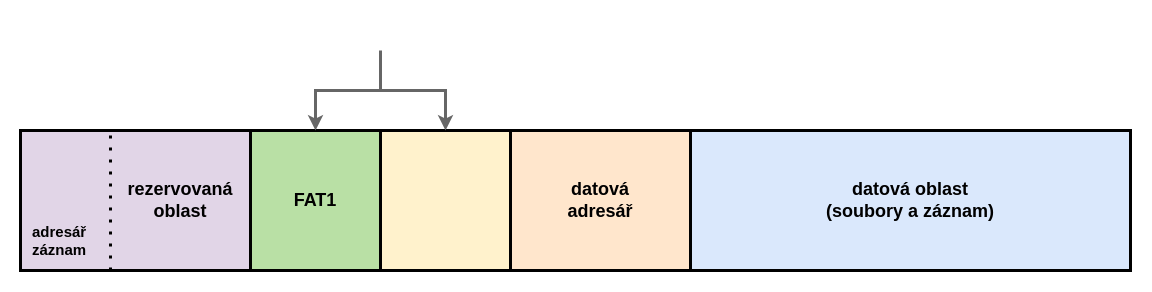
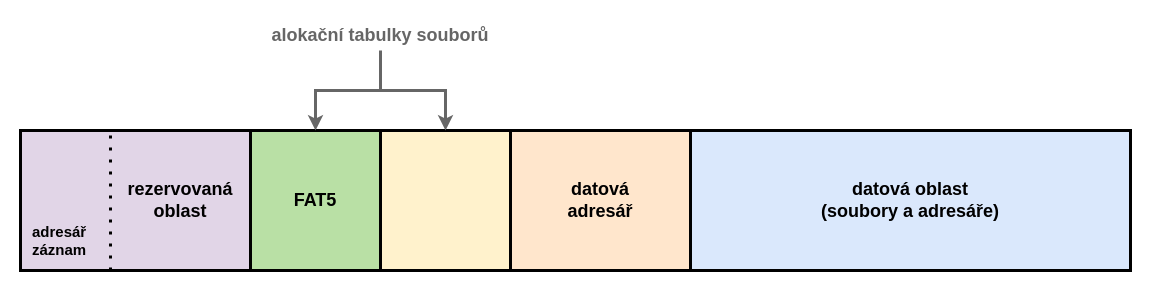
none -> (381, 36)
(316, 201) -> (316, 201)
(911, 201) -> (911, 201)
